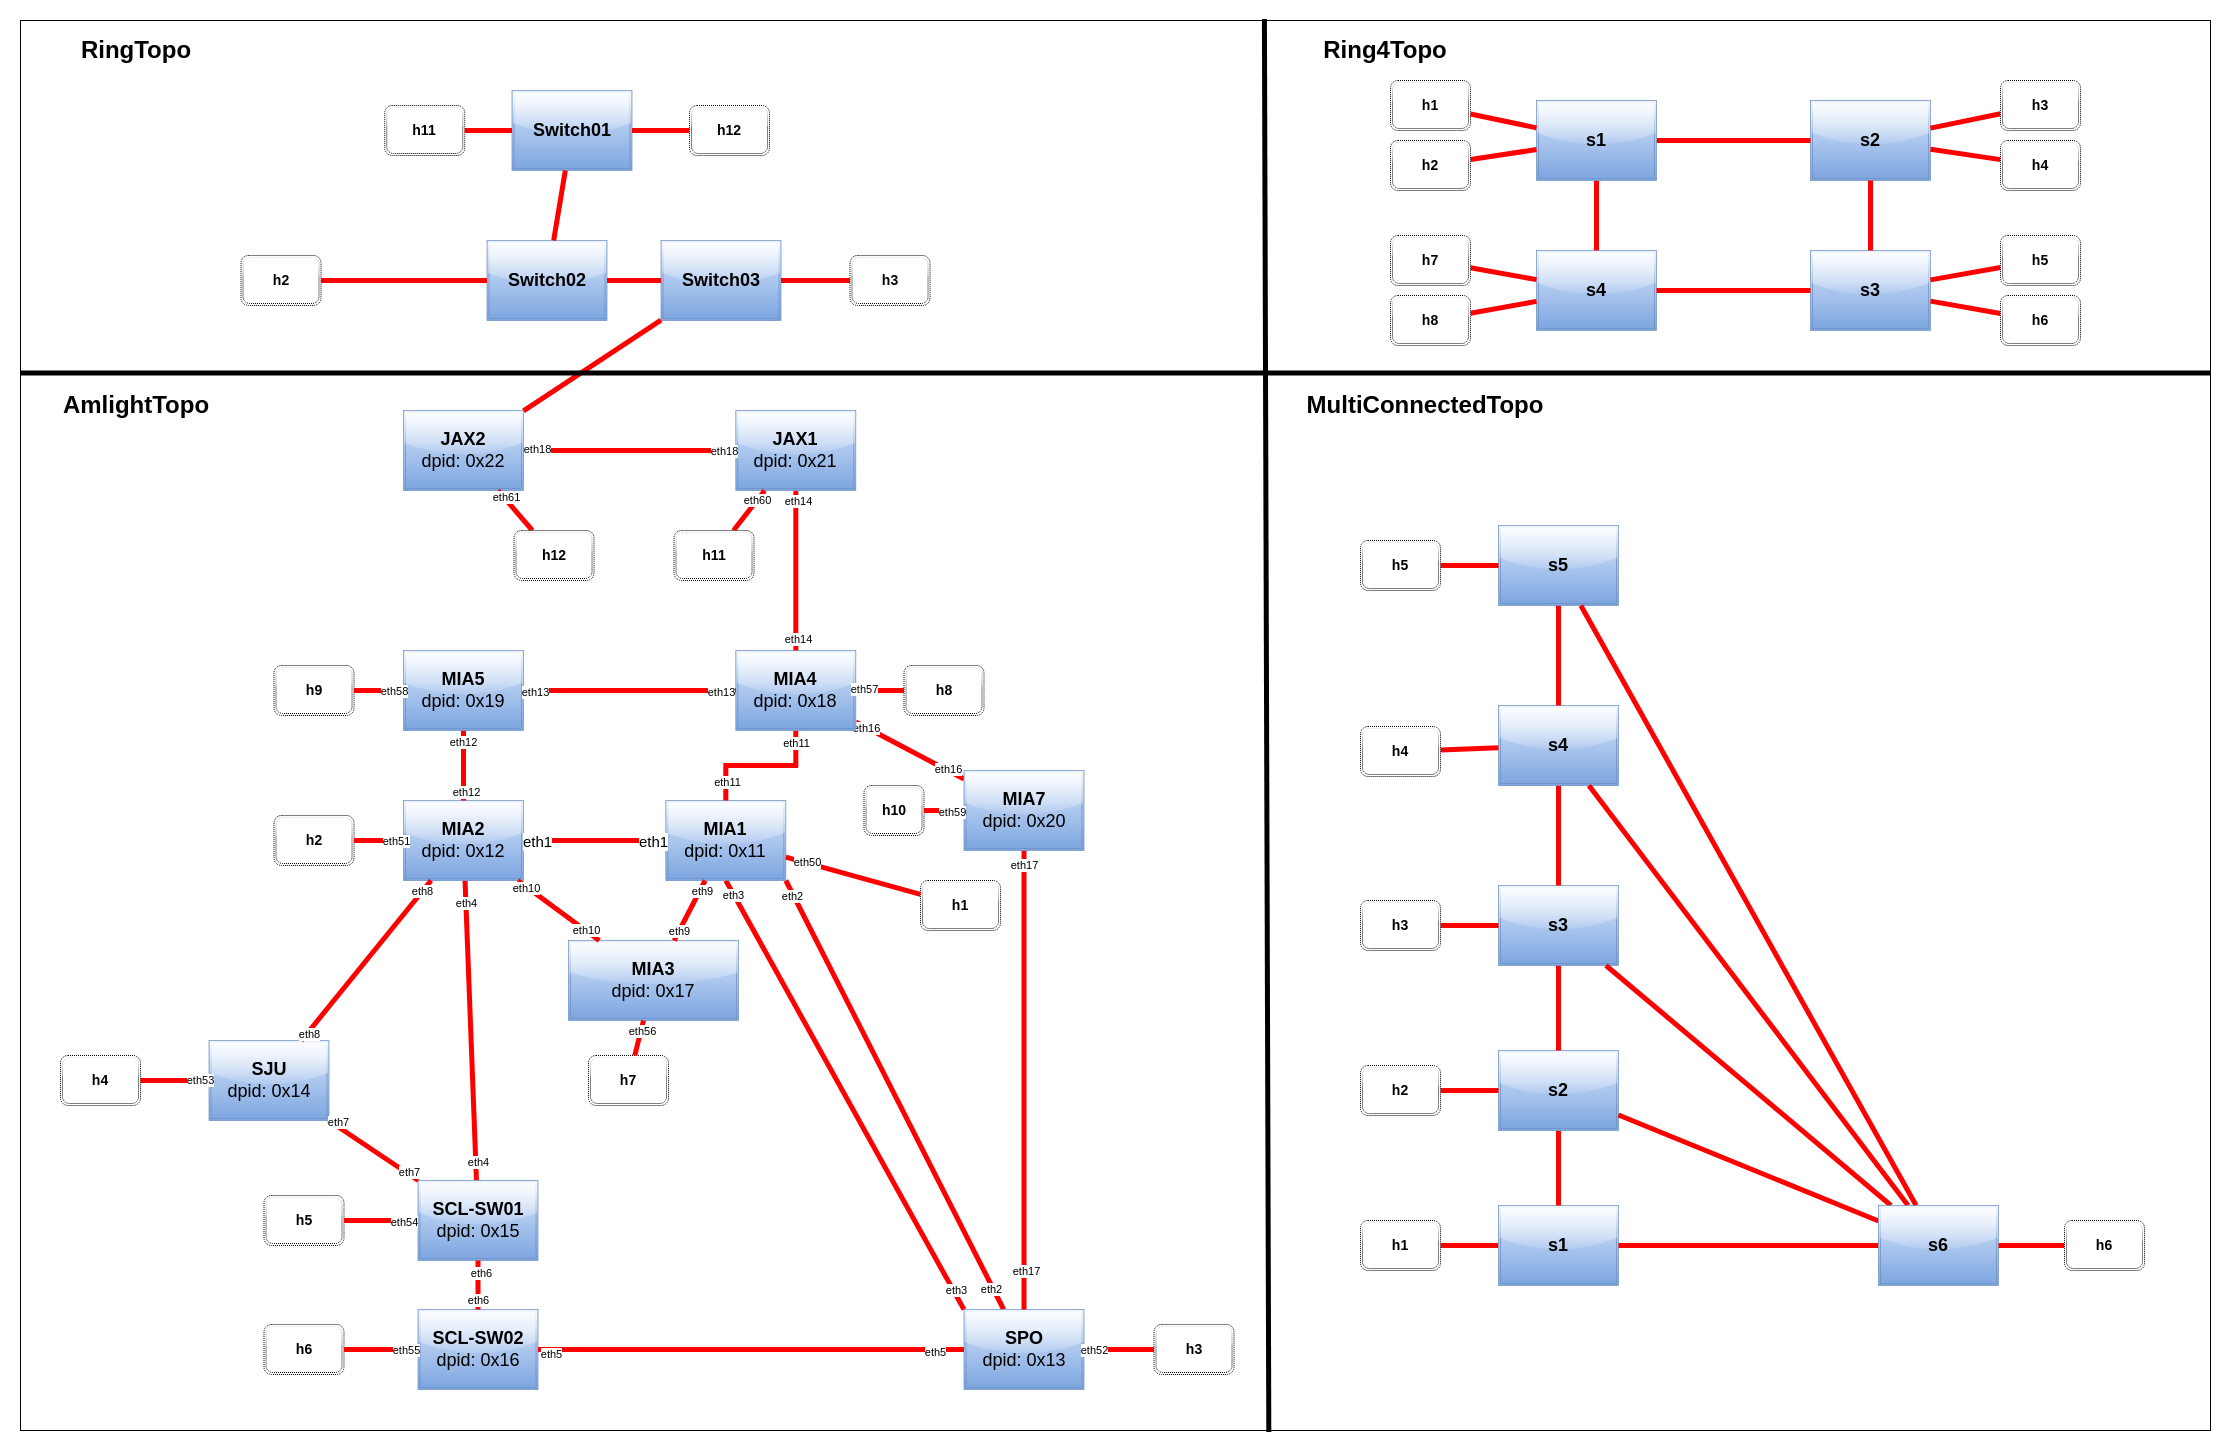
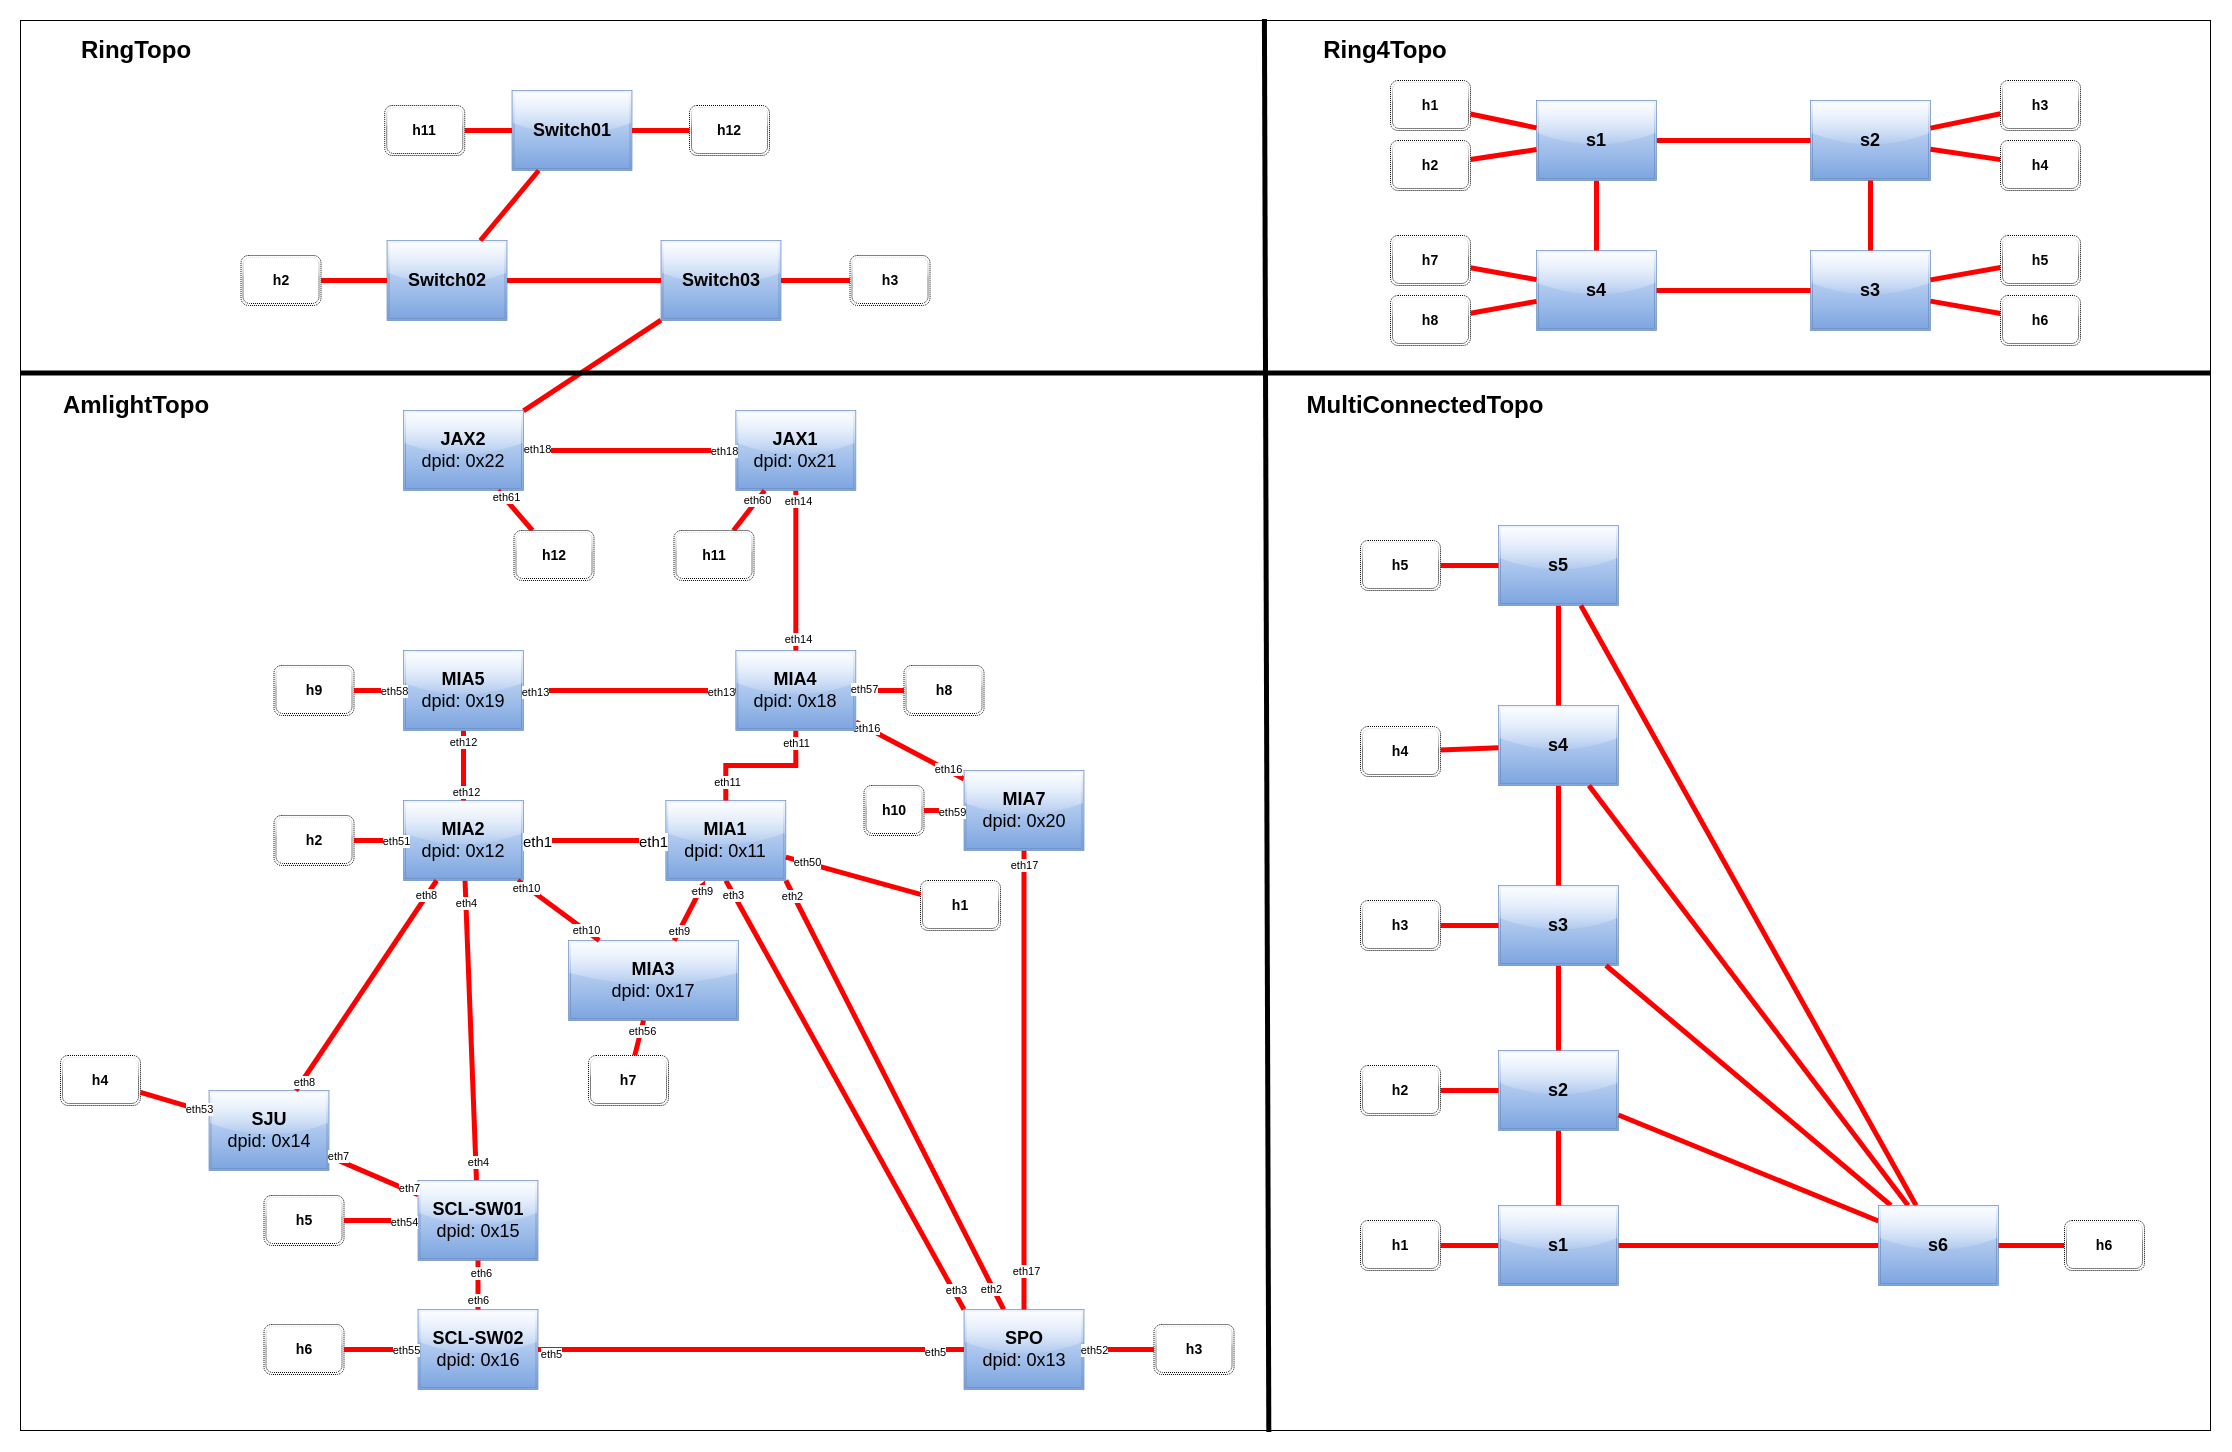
(547, 281) -> (447, 281)
(704, 883) -> (696, 898)
(269, 1081) -> (269, 1131)
